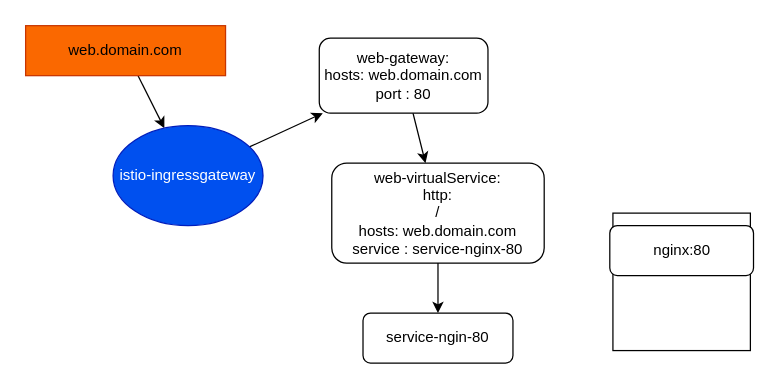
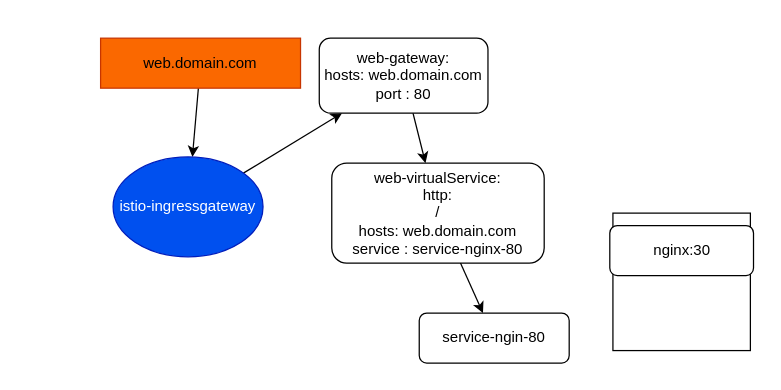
(126, 51) -> (201, 63)
(188, 176) -> (188, 207)
(683, 251) -> (683, 251)
(438, 338) -> (494, 338)
